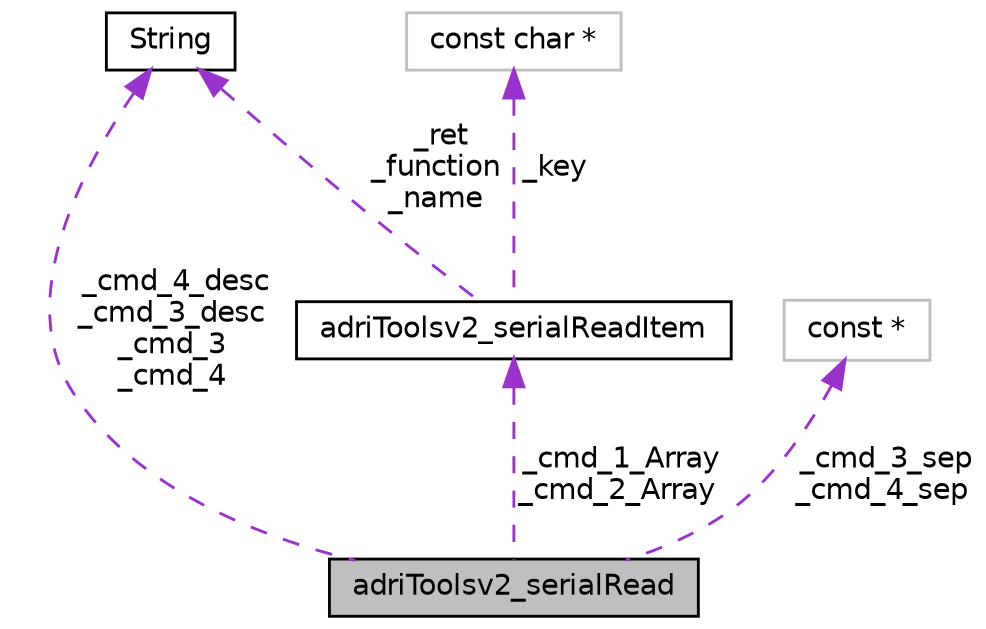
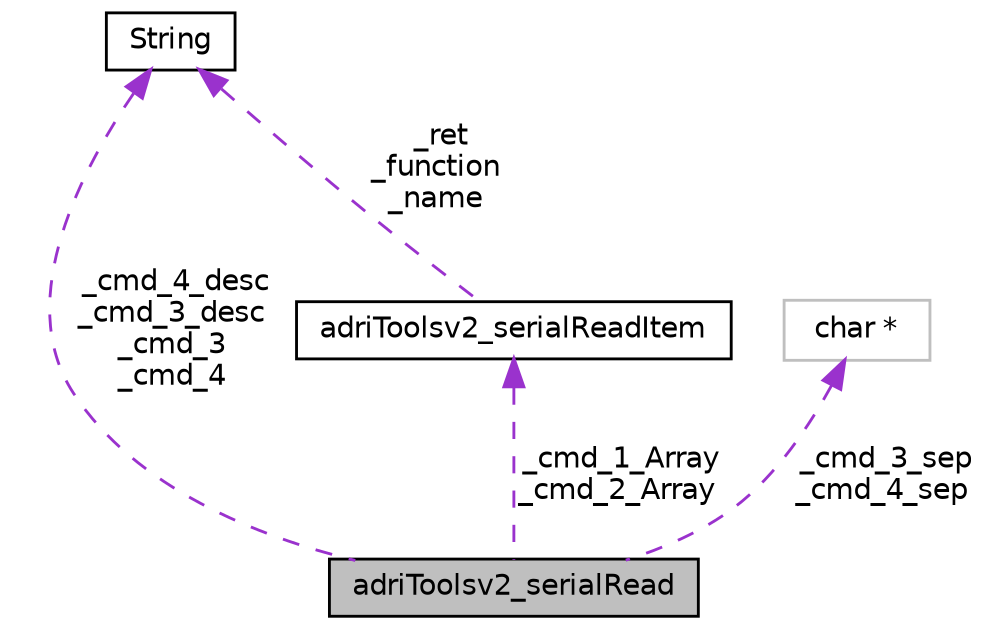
(514, 41) -> none
(857, 330) -> (857, 330)
